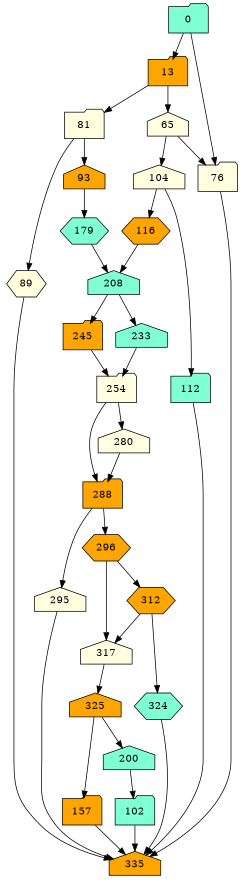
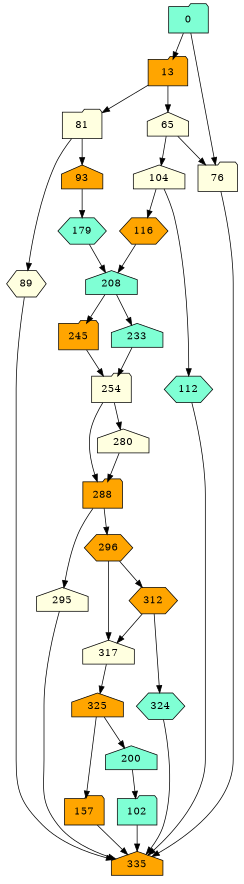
(191, 389) -> (188, 389)
